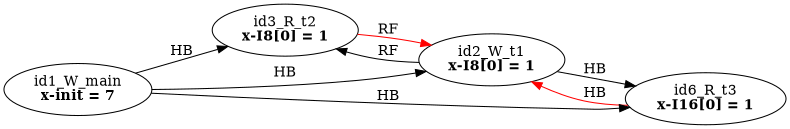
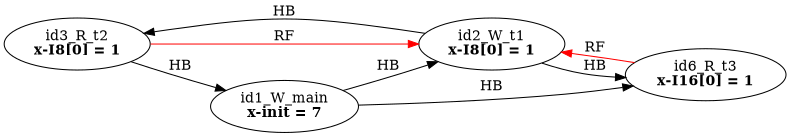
(389, 51) -> (285, 12)
(177, 61) -> (173, 75)
(595, 93) -> (595, 48)
